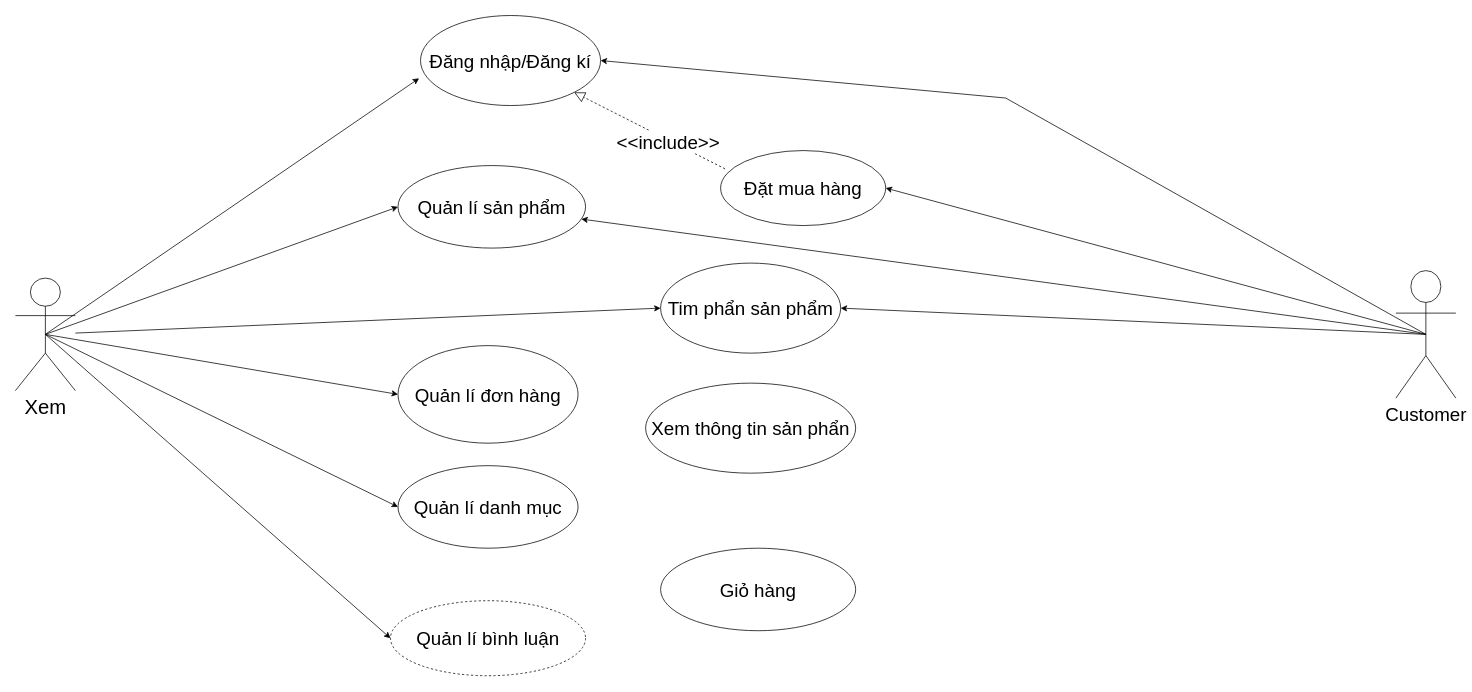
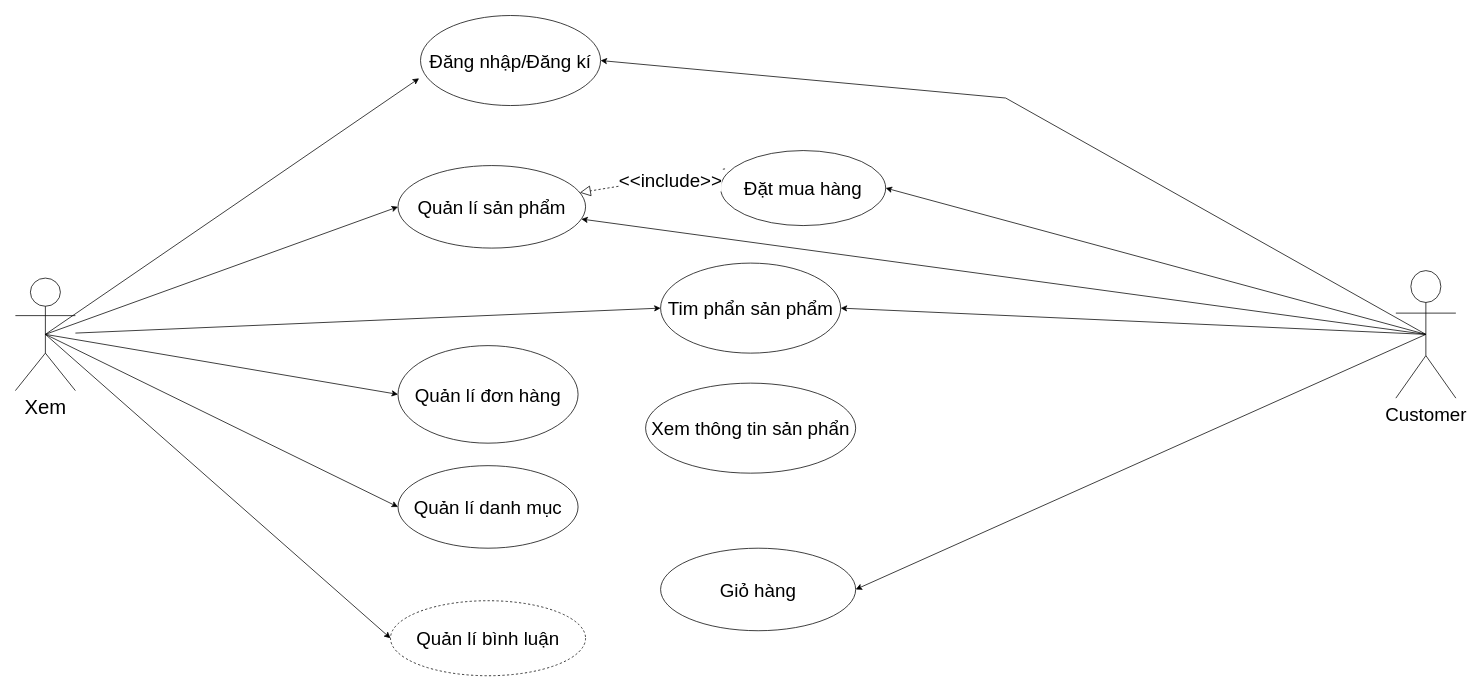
(694, 153) -> (640, 183)
none -> (1141, 461)
